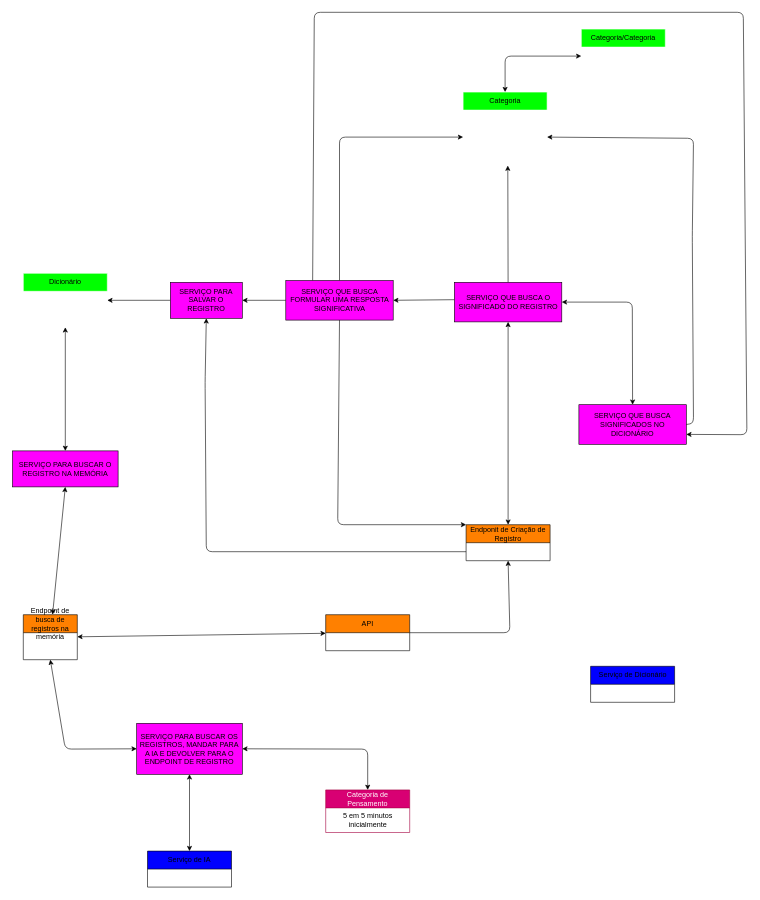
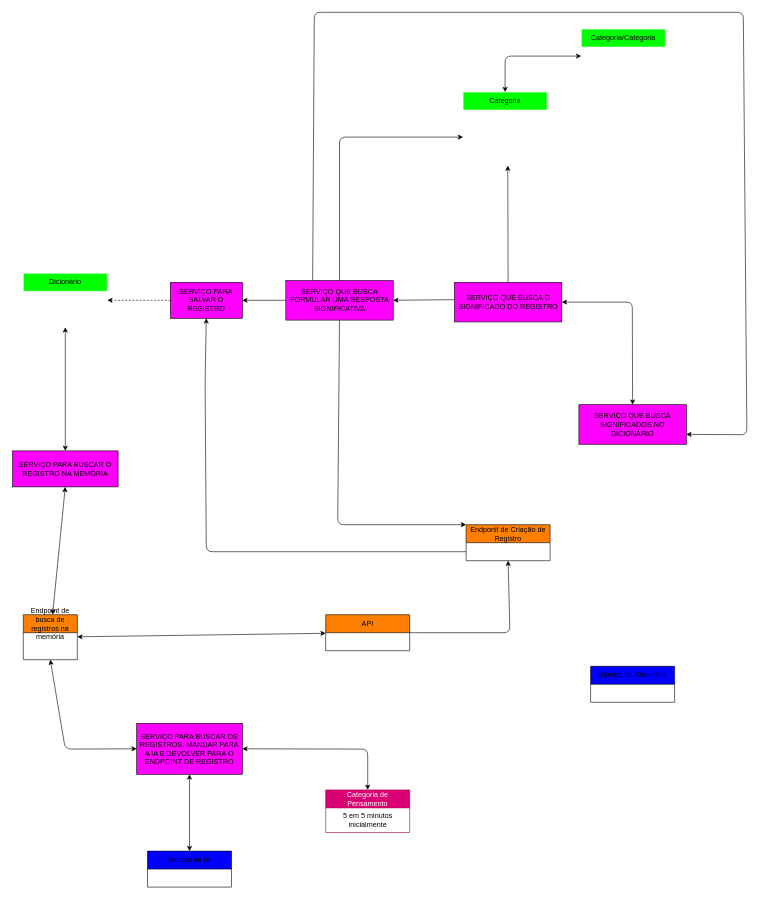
(692, 251) -> none
(140, 300) -> (140, 300)
(508, 520) -> none
